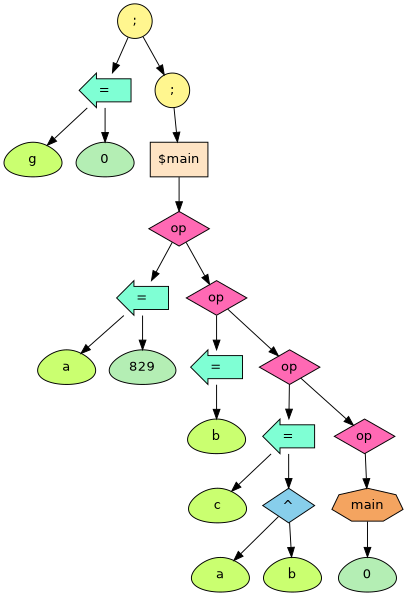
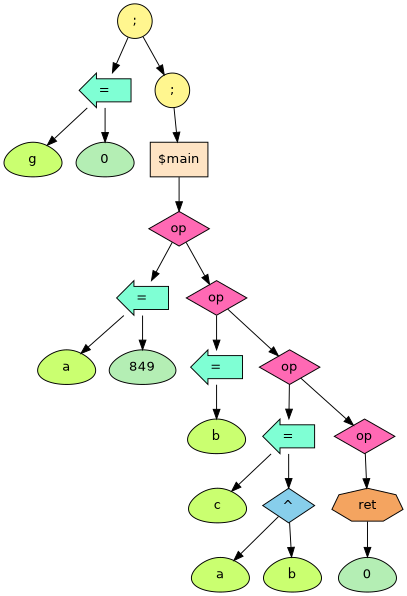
(143, 367) -> (143, 367)
(367, 506) -> (367, 506)
